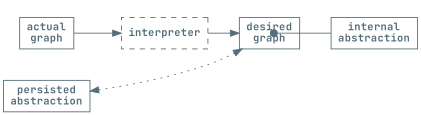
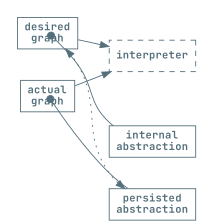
(219, 33) -> (89, 42)
none -> (87, 148)
